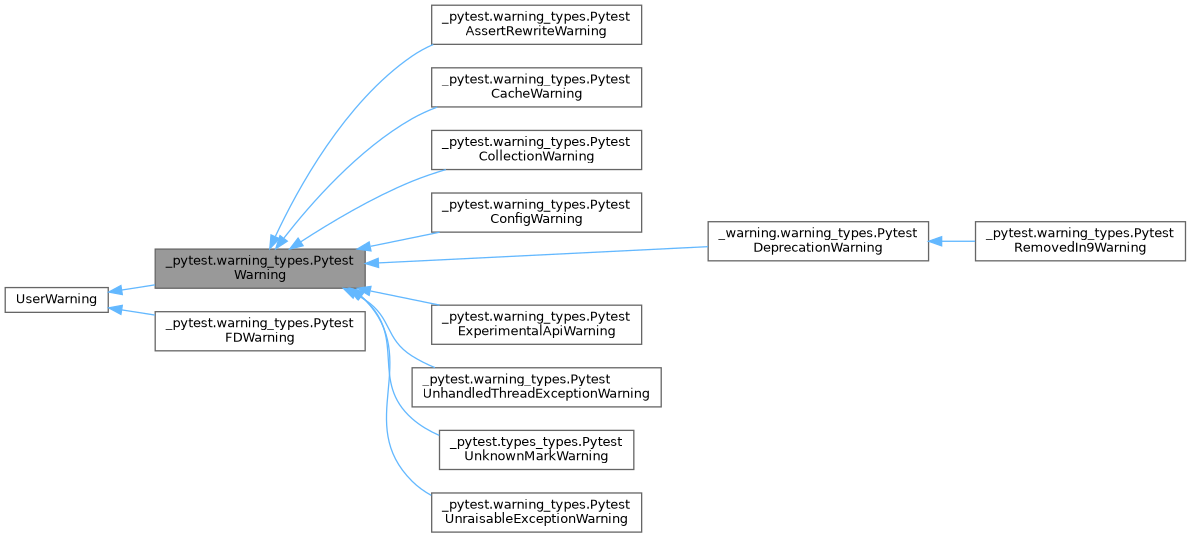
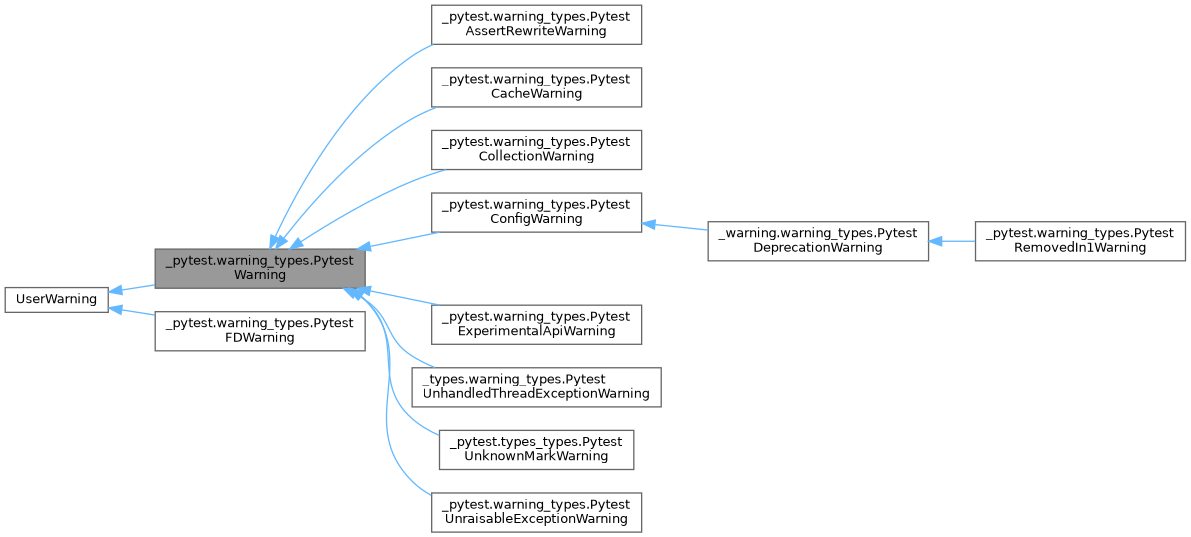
(1081, 241) -> (1081, 241)
(543, 255) -> (682, 227)
(537, 387) -> (537, 387)
